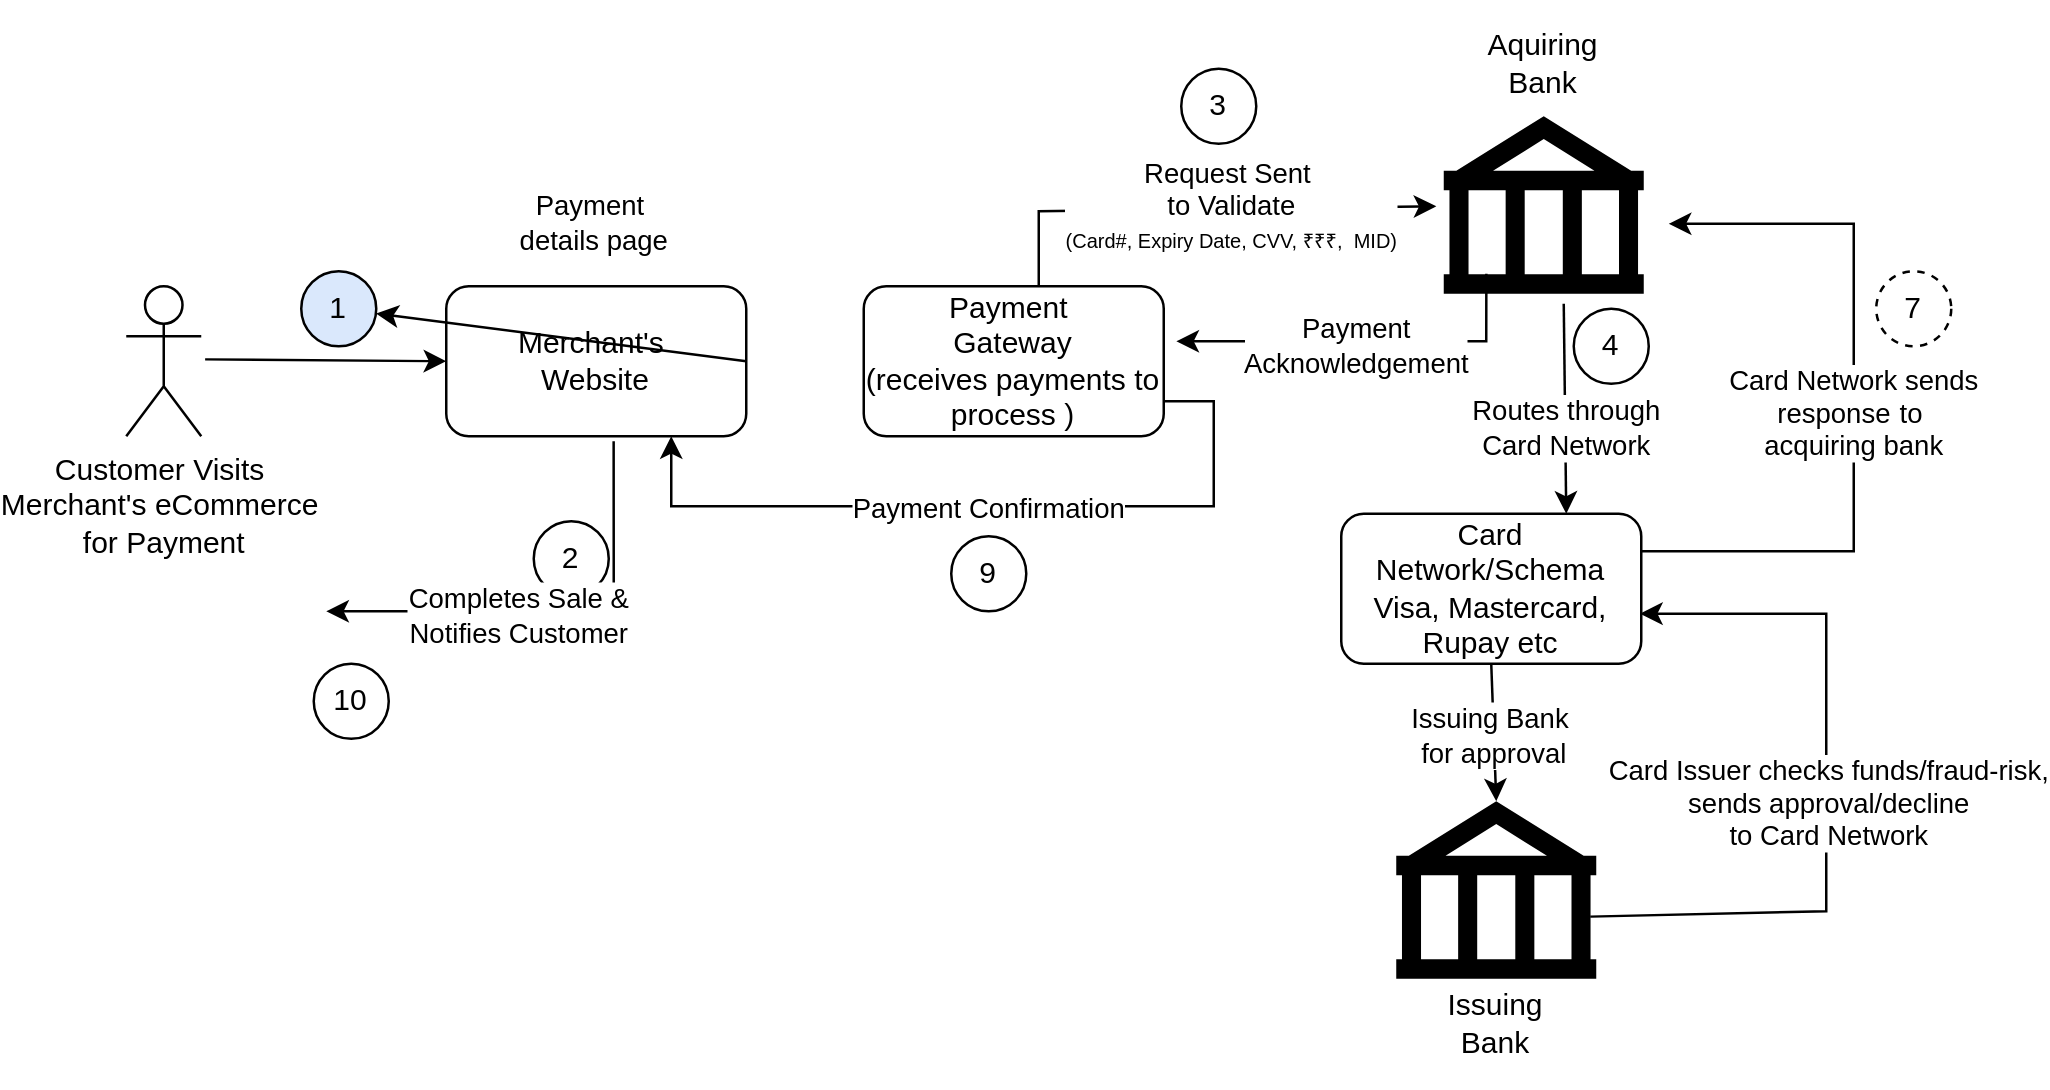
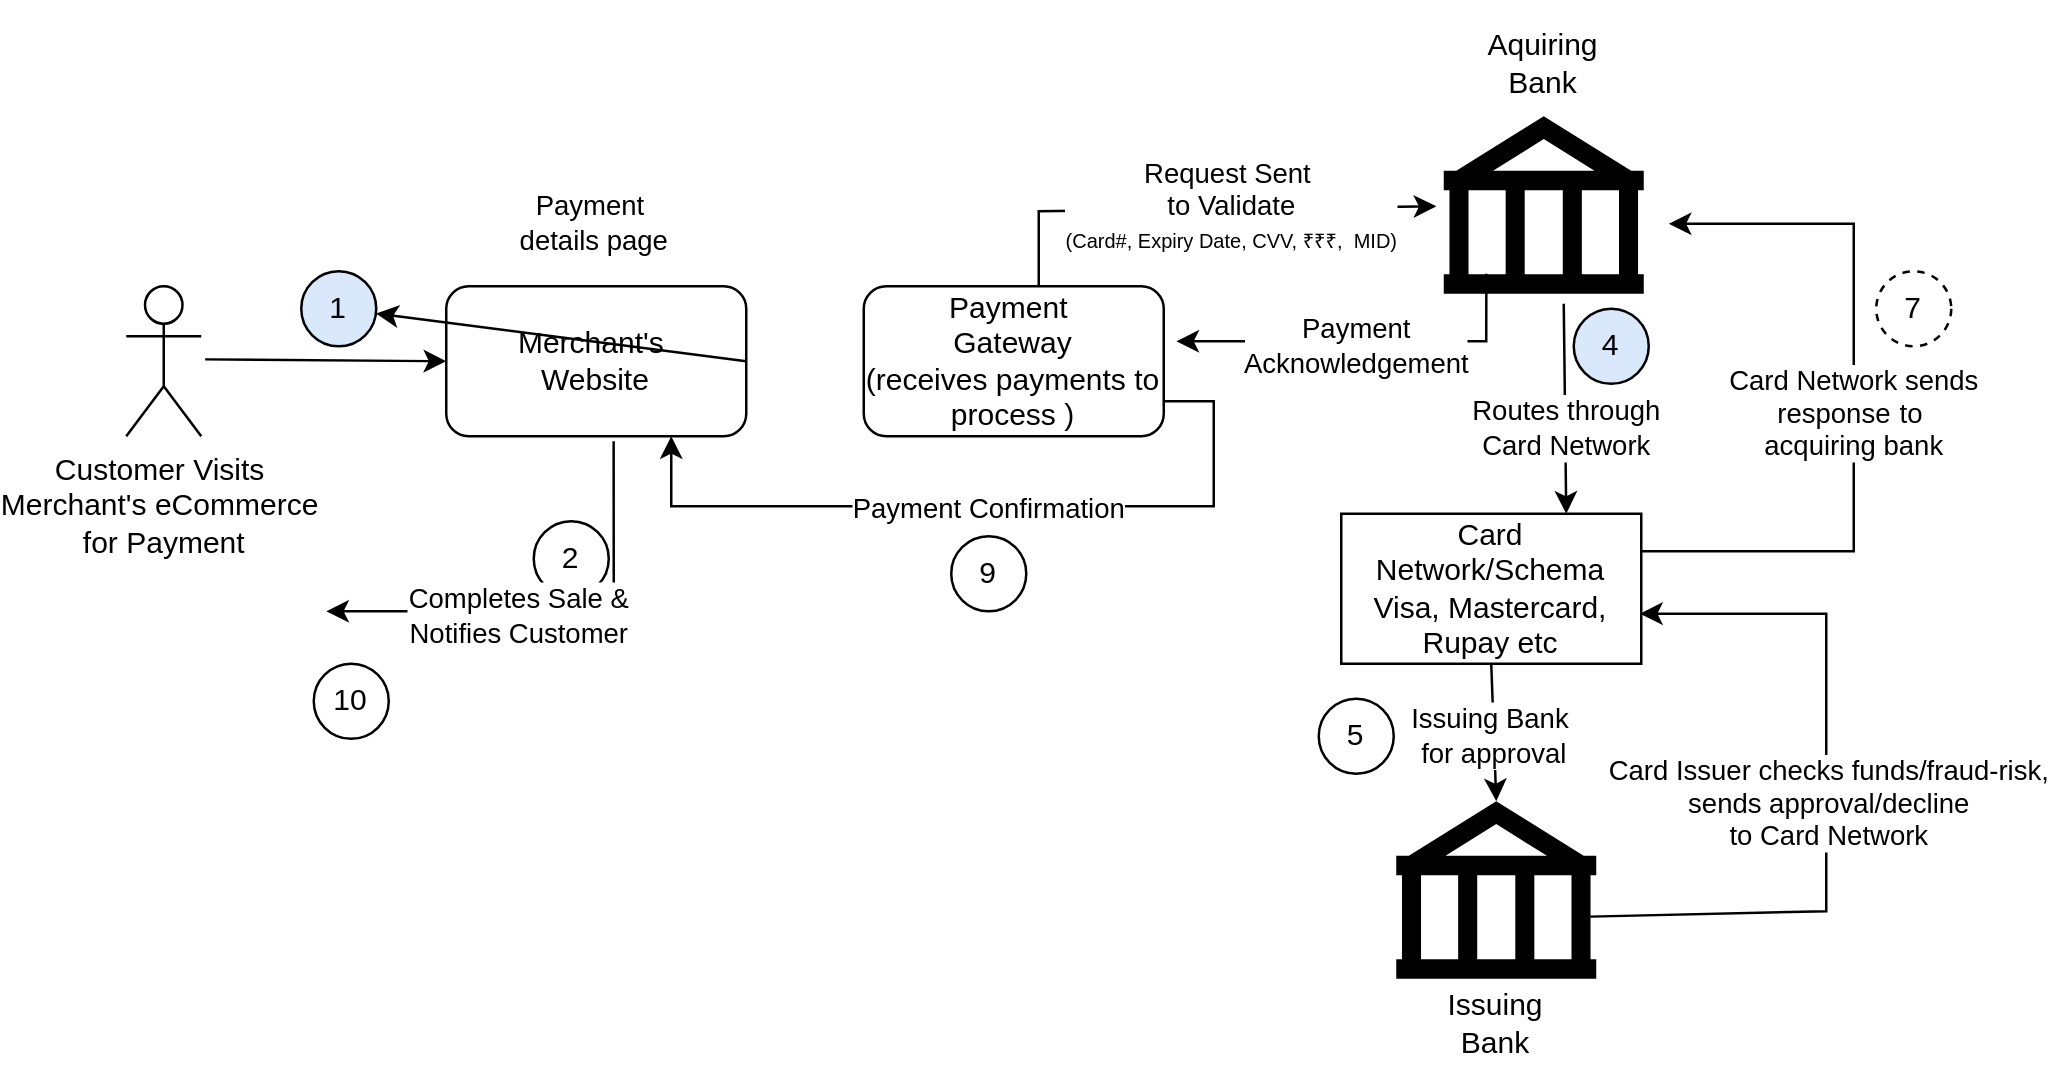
(1219, 106) -> none
(1611, 346) -> (1611, 346)
(1491, 589) -> (1491, 589)
none -> (1356, 736)
